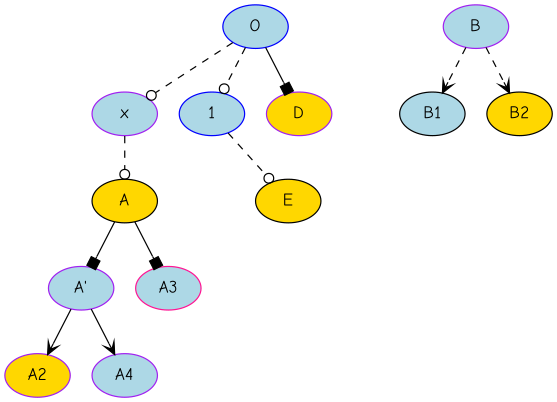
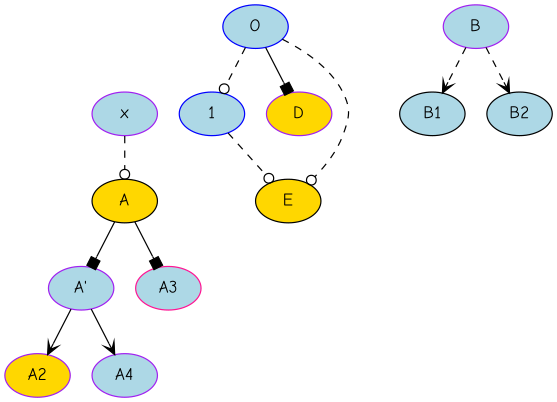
(194, 68) -> (346, 98)
(520, 114) -> (520, 114)
